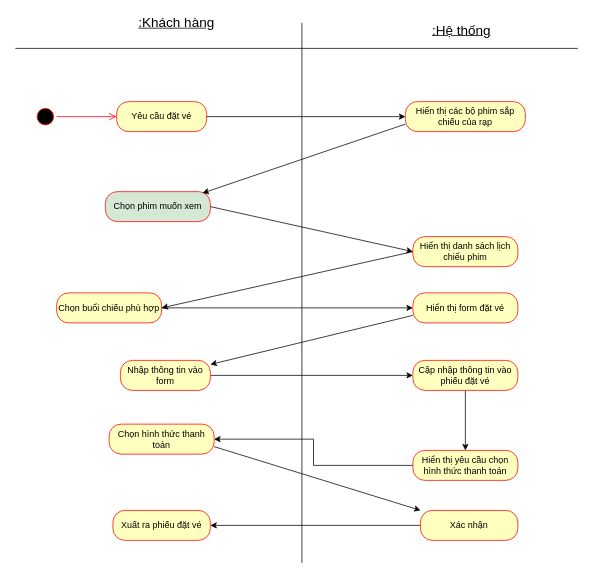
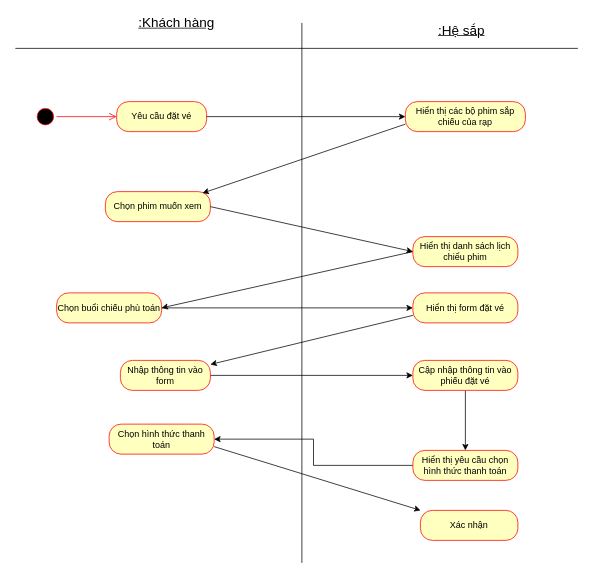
(462, 30) -> (462, 30)
(158, 207) -> (158, 207)
(109, 308) -> (109, 308)
(162, 525) -> none
(318, 525) -> none
